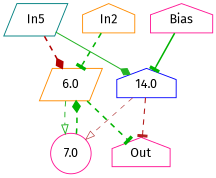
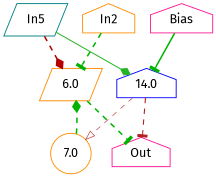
(65, 113) -> none
(71, 154) -> (71, 154)
